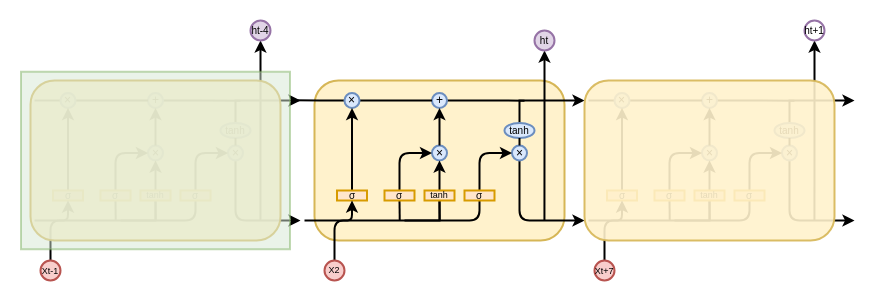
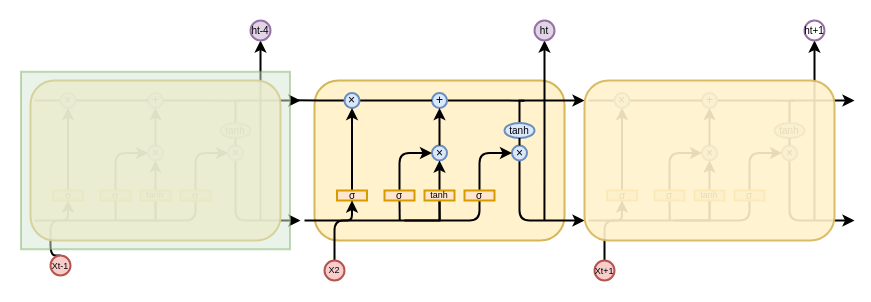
(545, 41) -> (545, 31)
(51, 271) -> (61, 266)
(605, 271) -> (605, 271)
